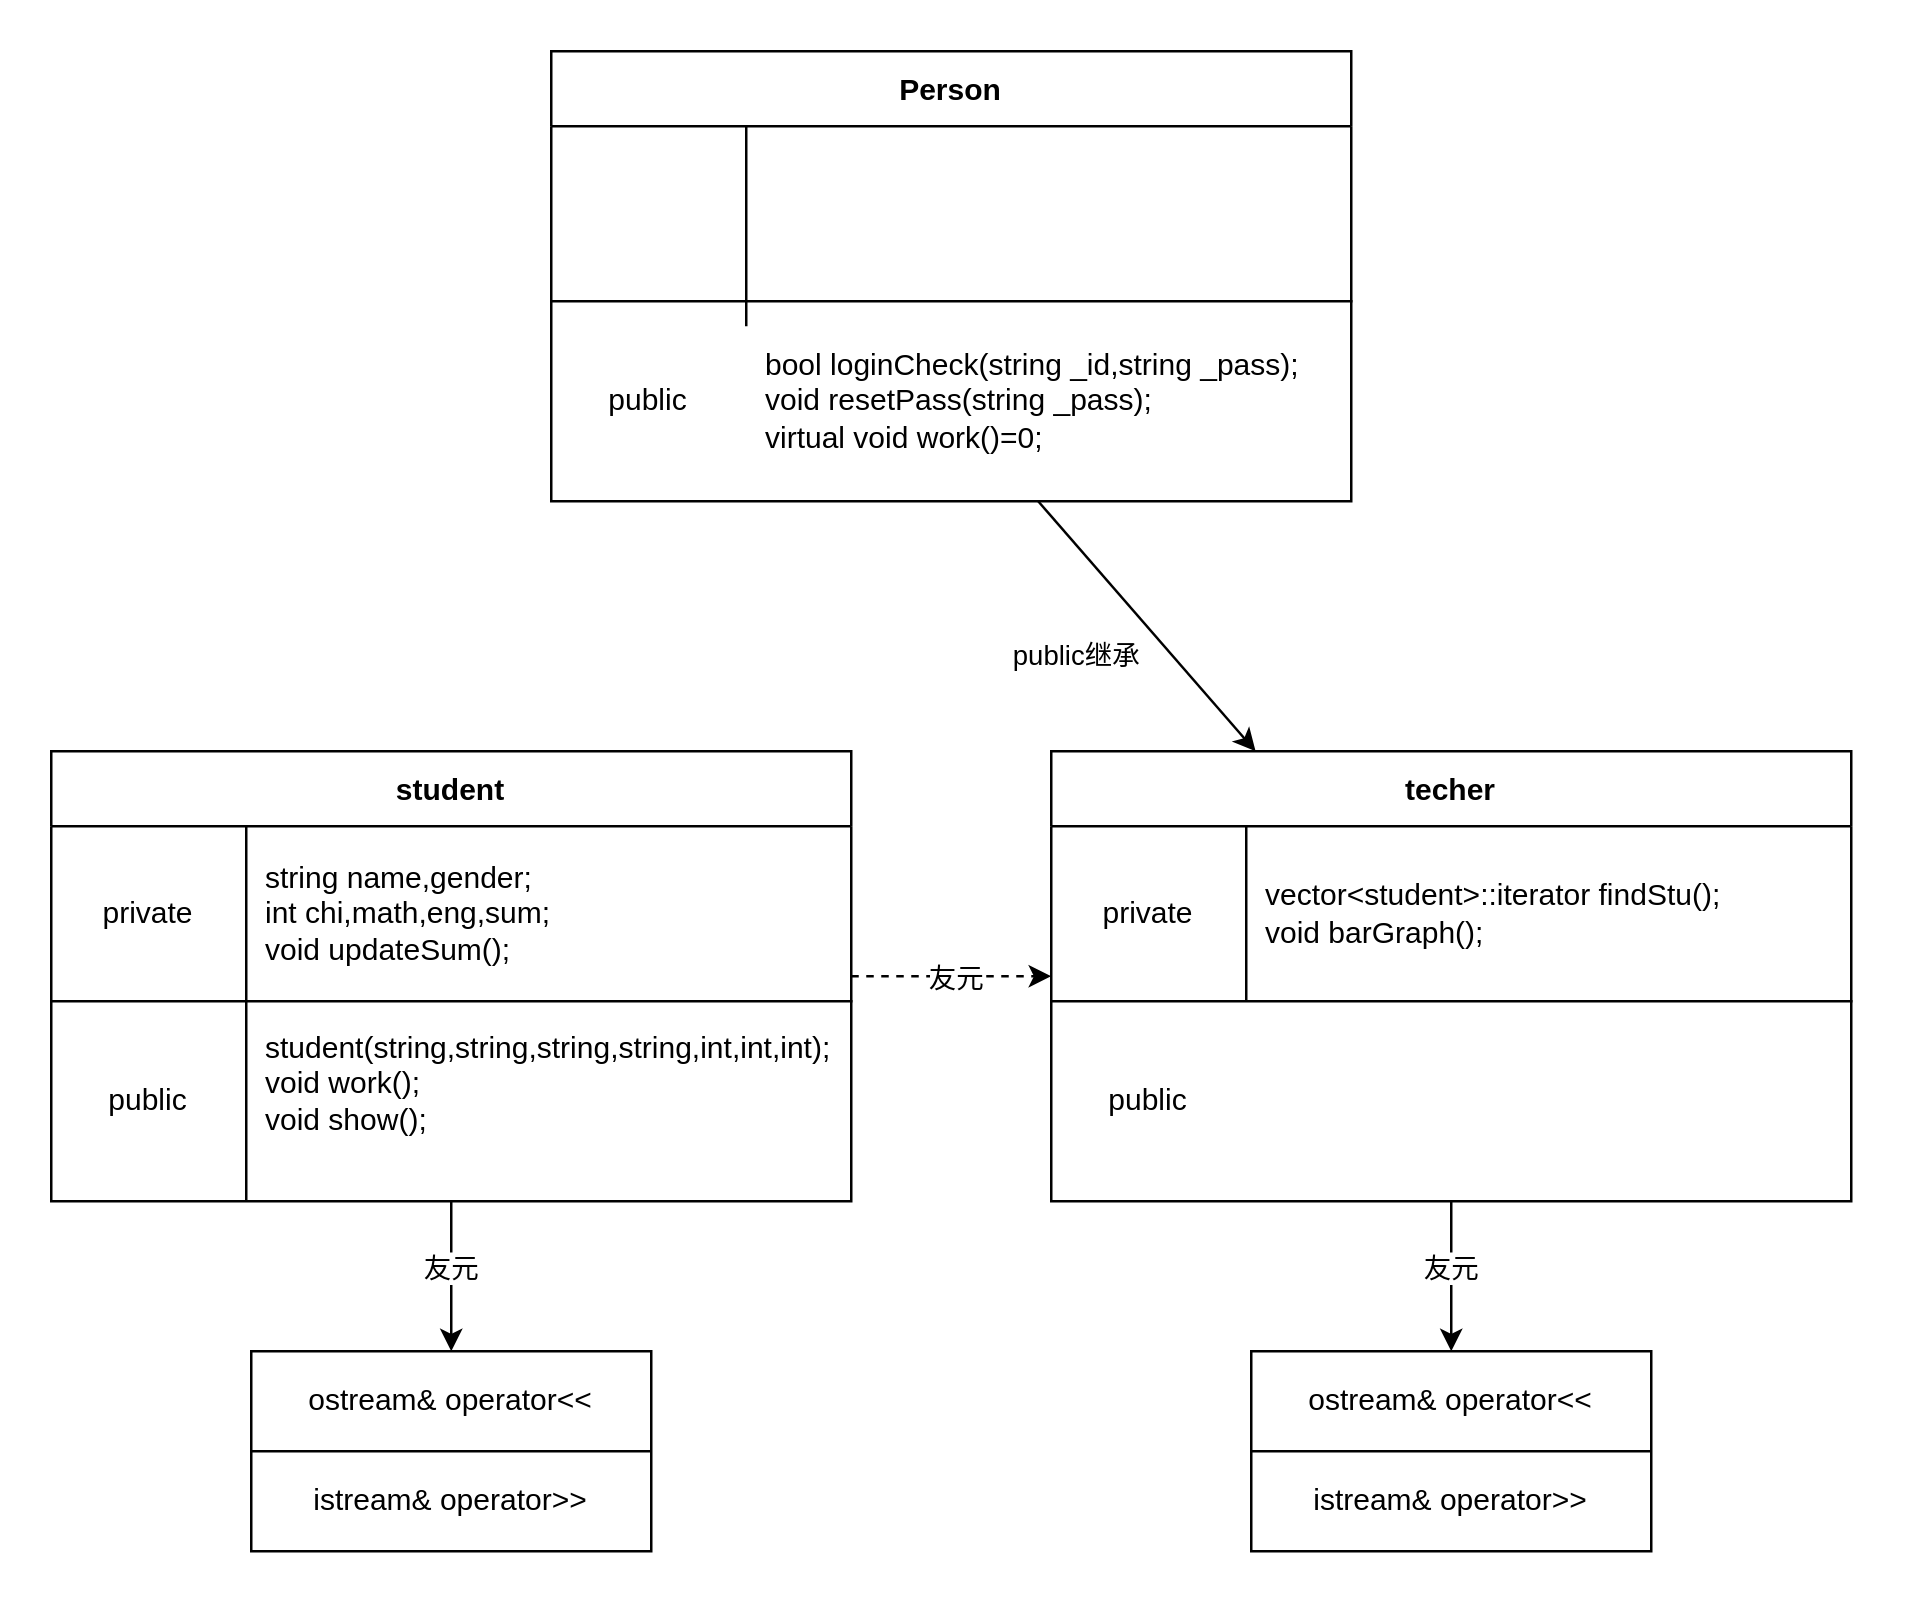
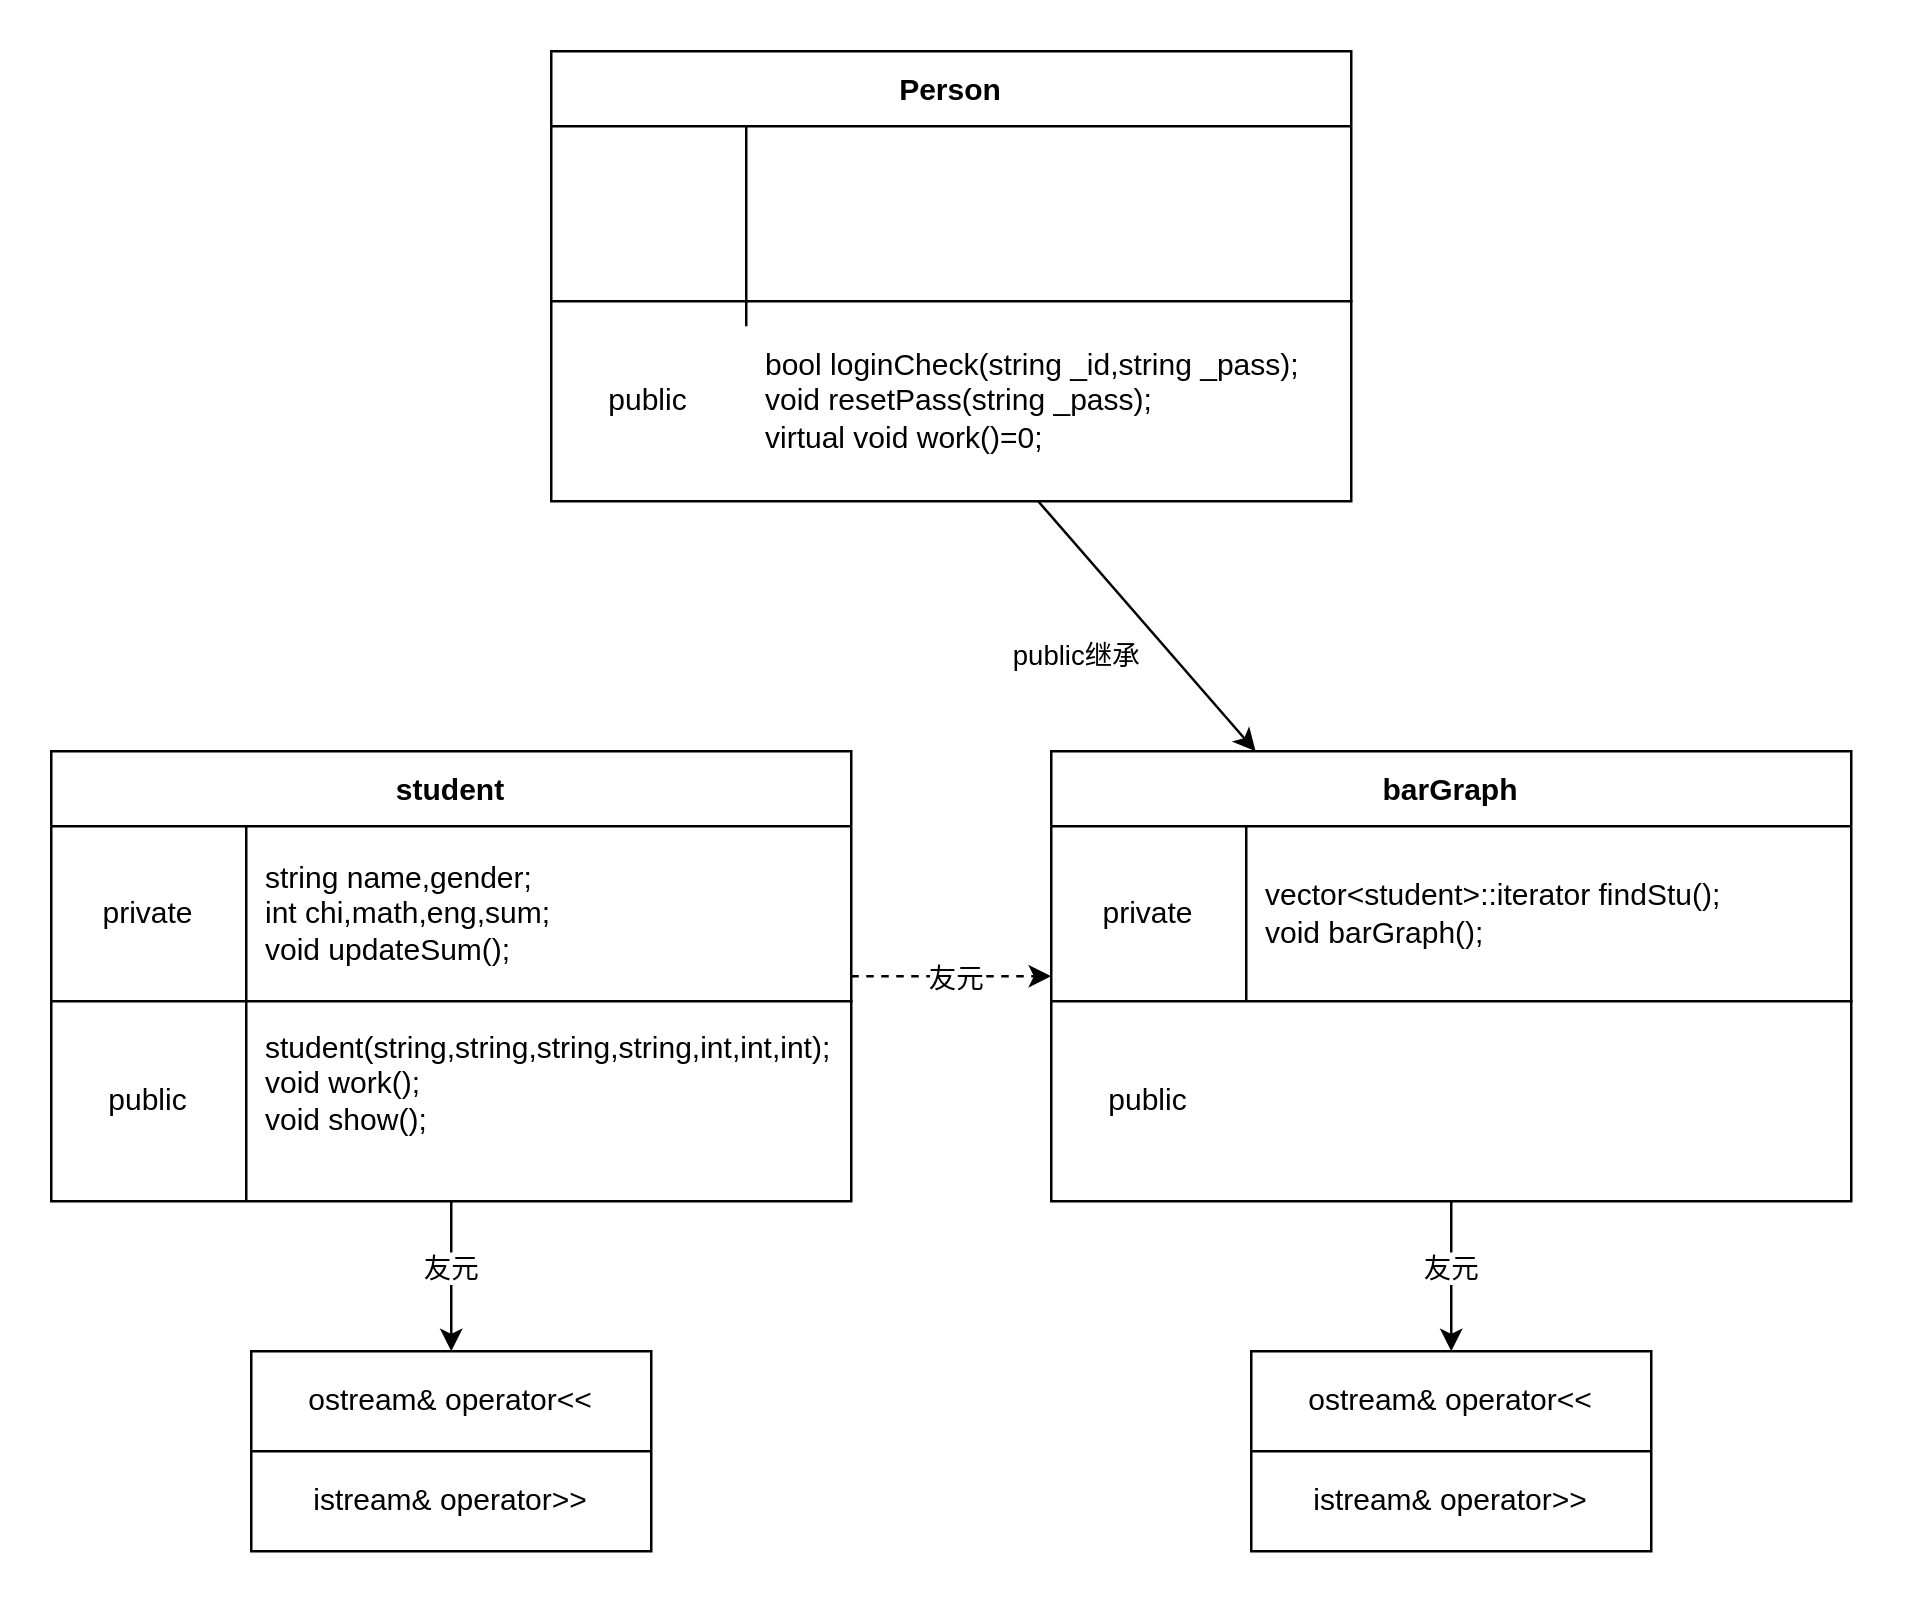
(1450, 790) -> (1450, 790)
